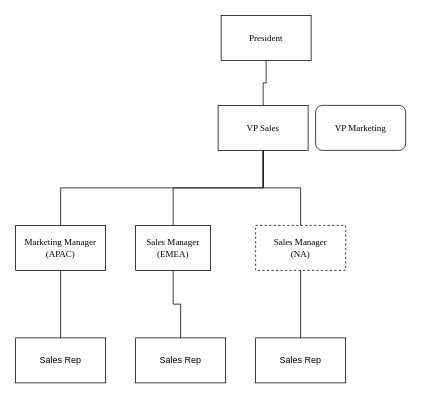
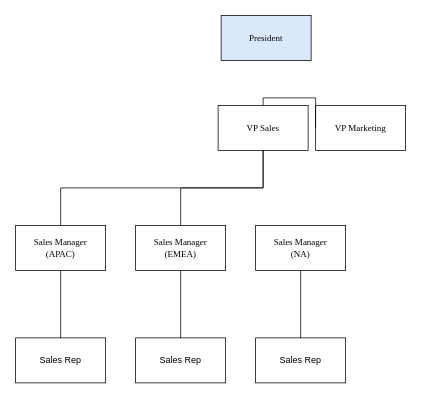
(266, 38) -> (266, 38)
(266, 82) -> (295, 98)
(360, 128) -> (360, 128)
(300, 188) -> none
(60, 248) -> (60, 248)
(173, 248) -> (180, 248)
(300, 248) -> (300, 248)
